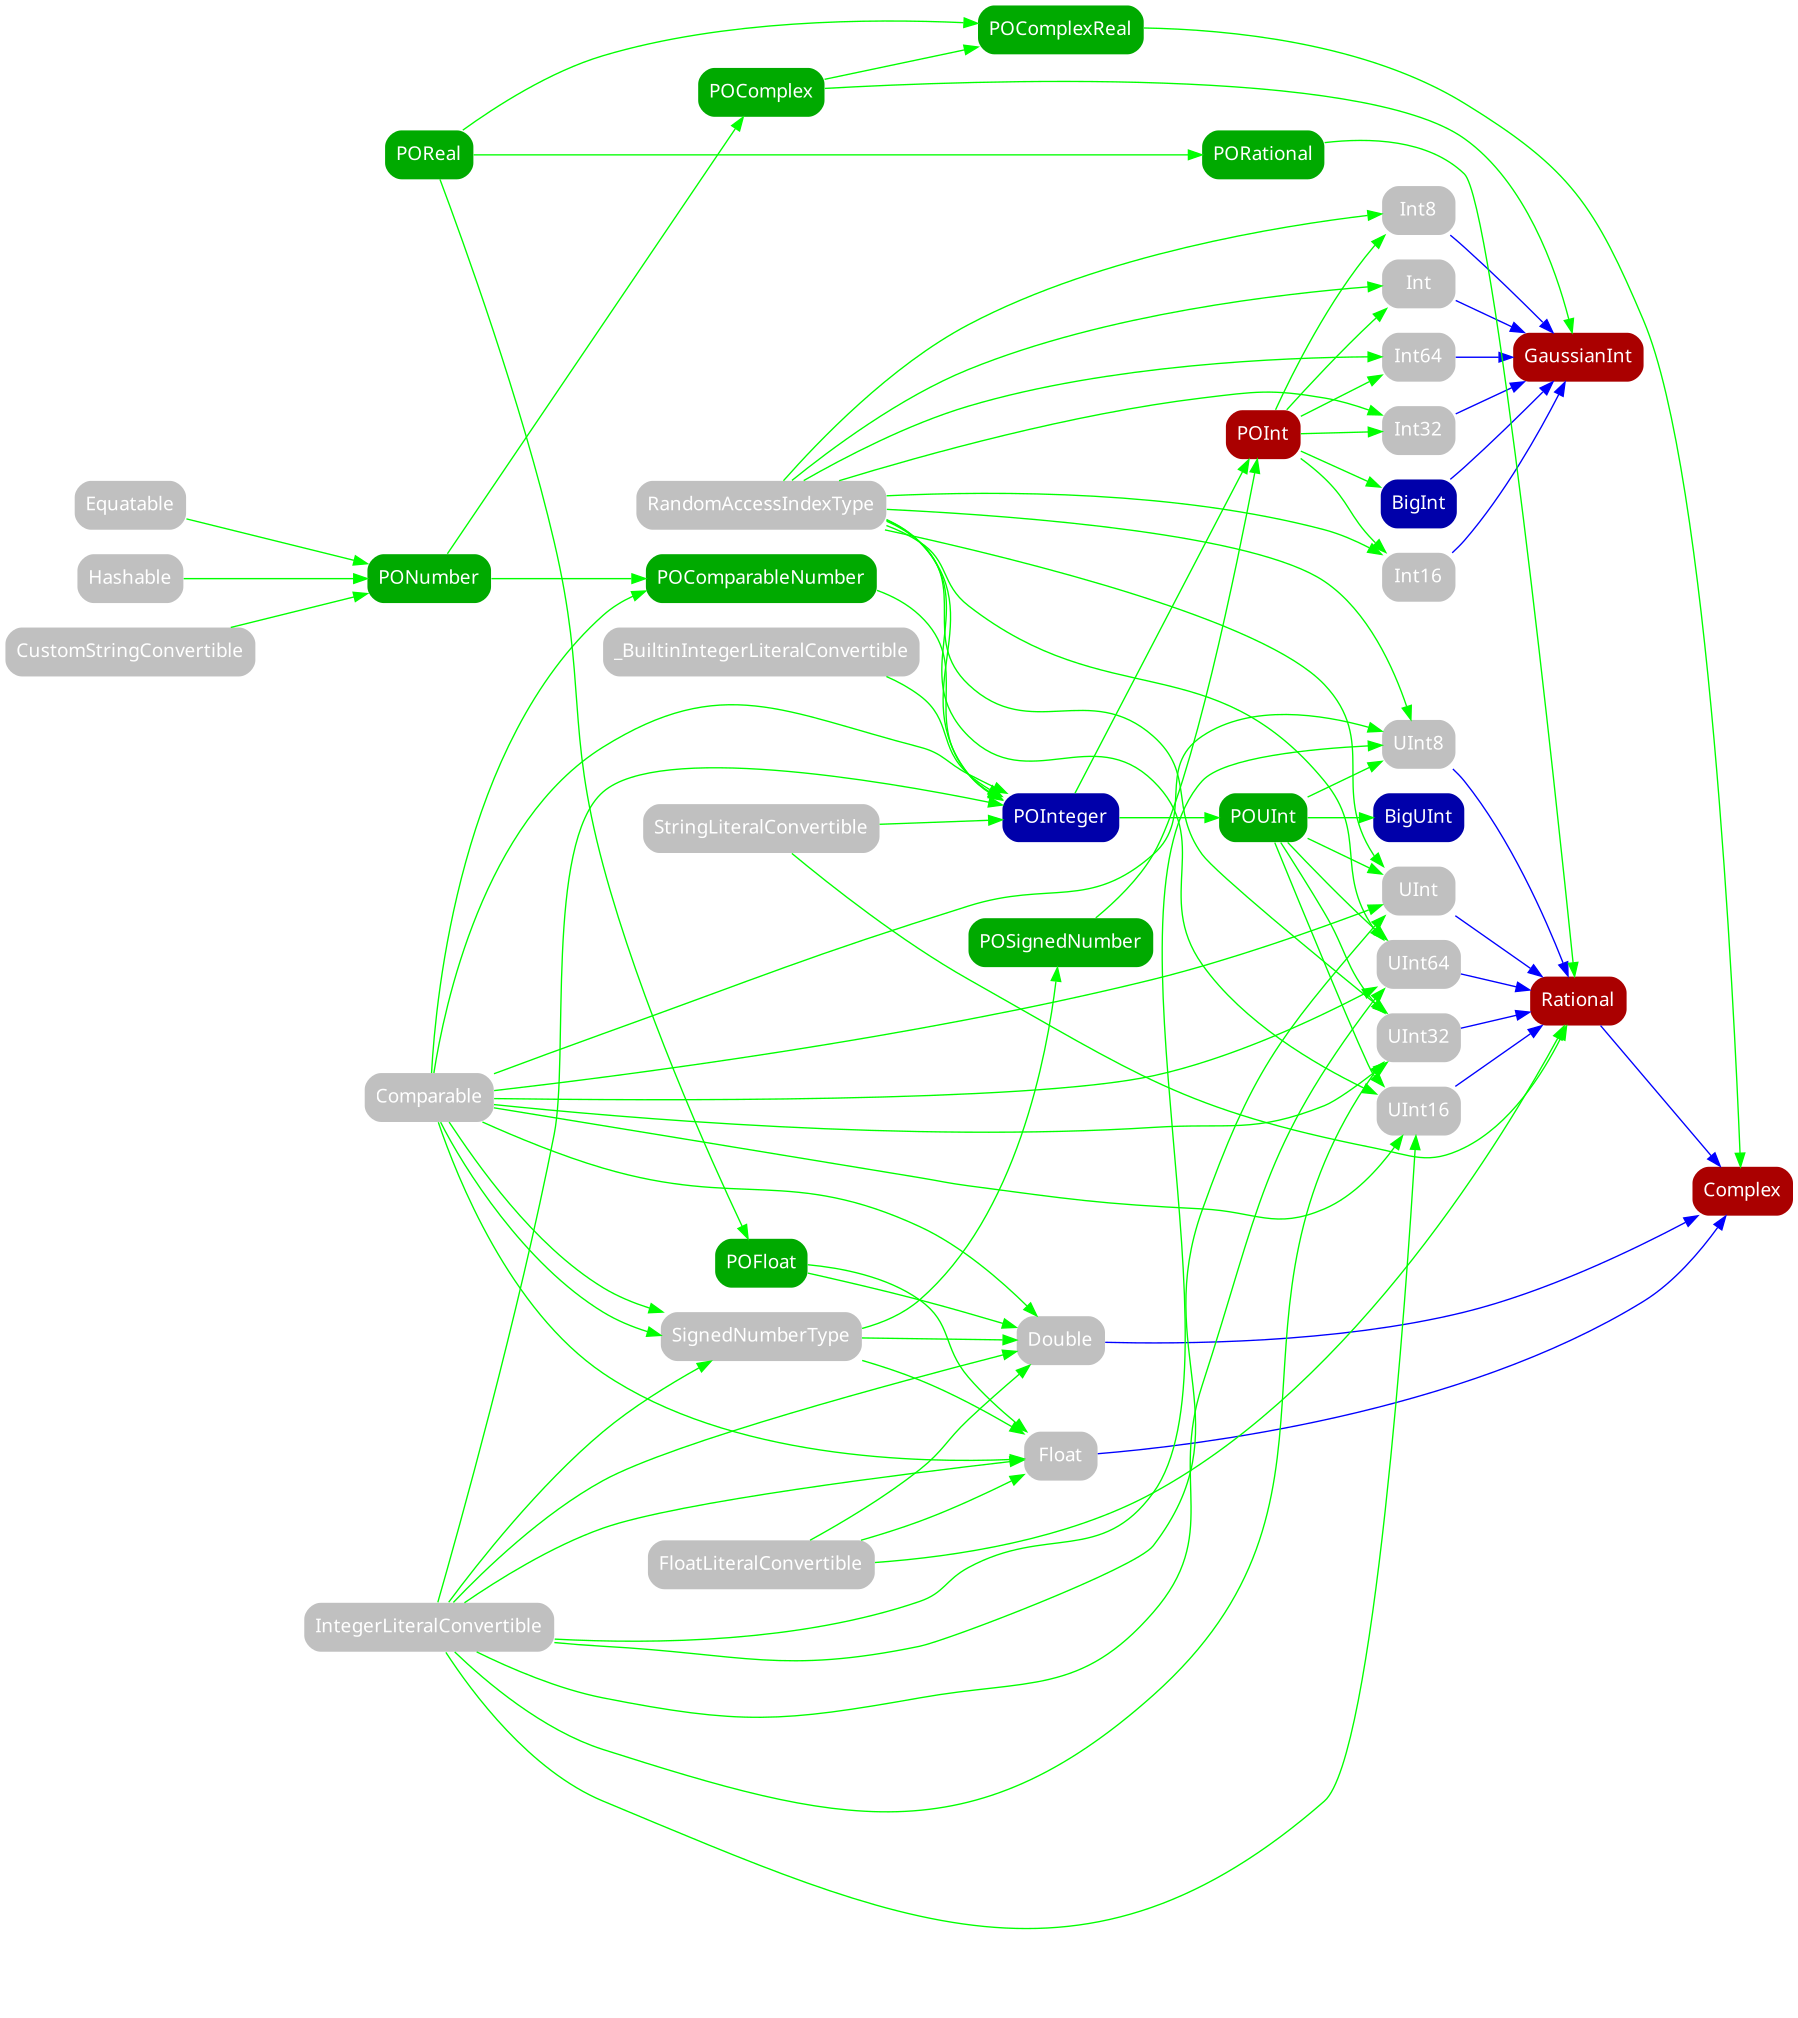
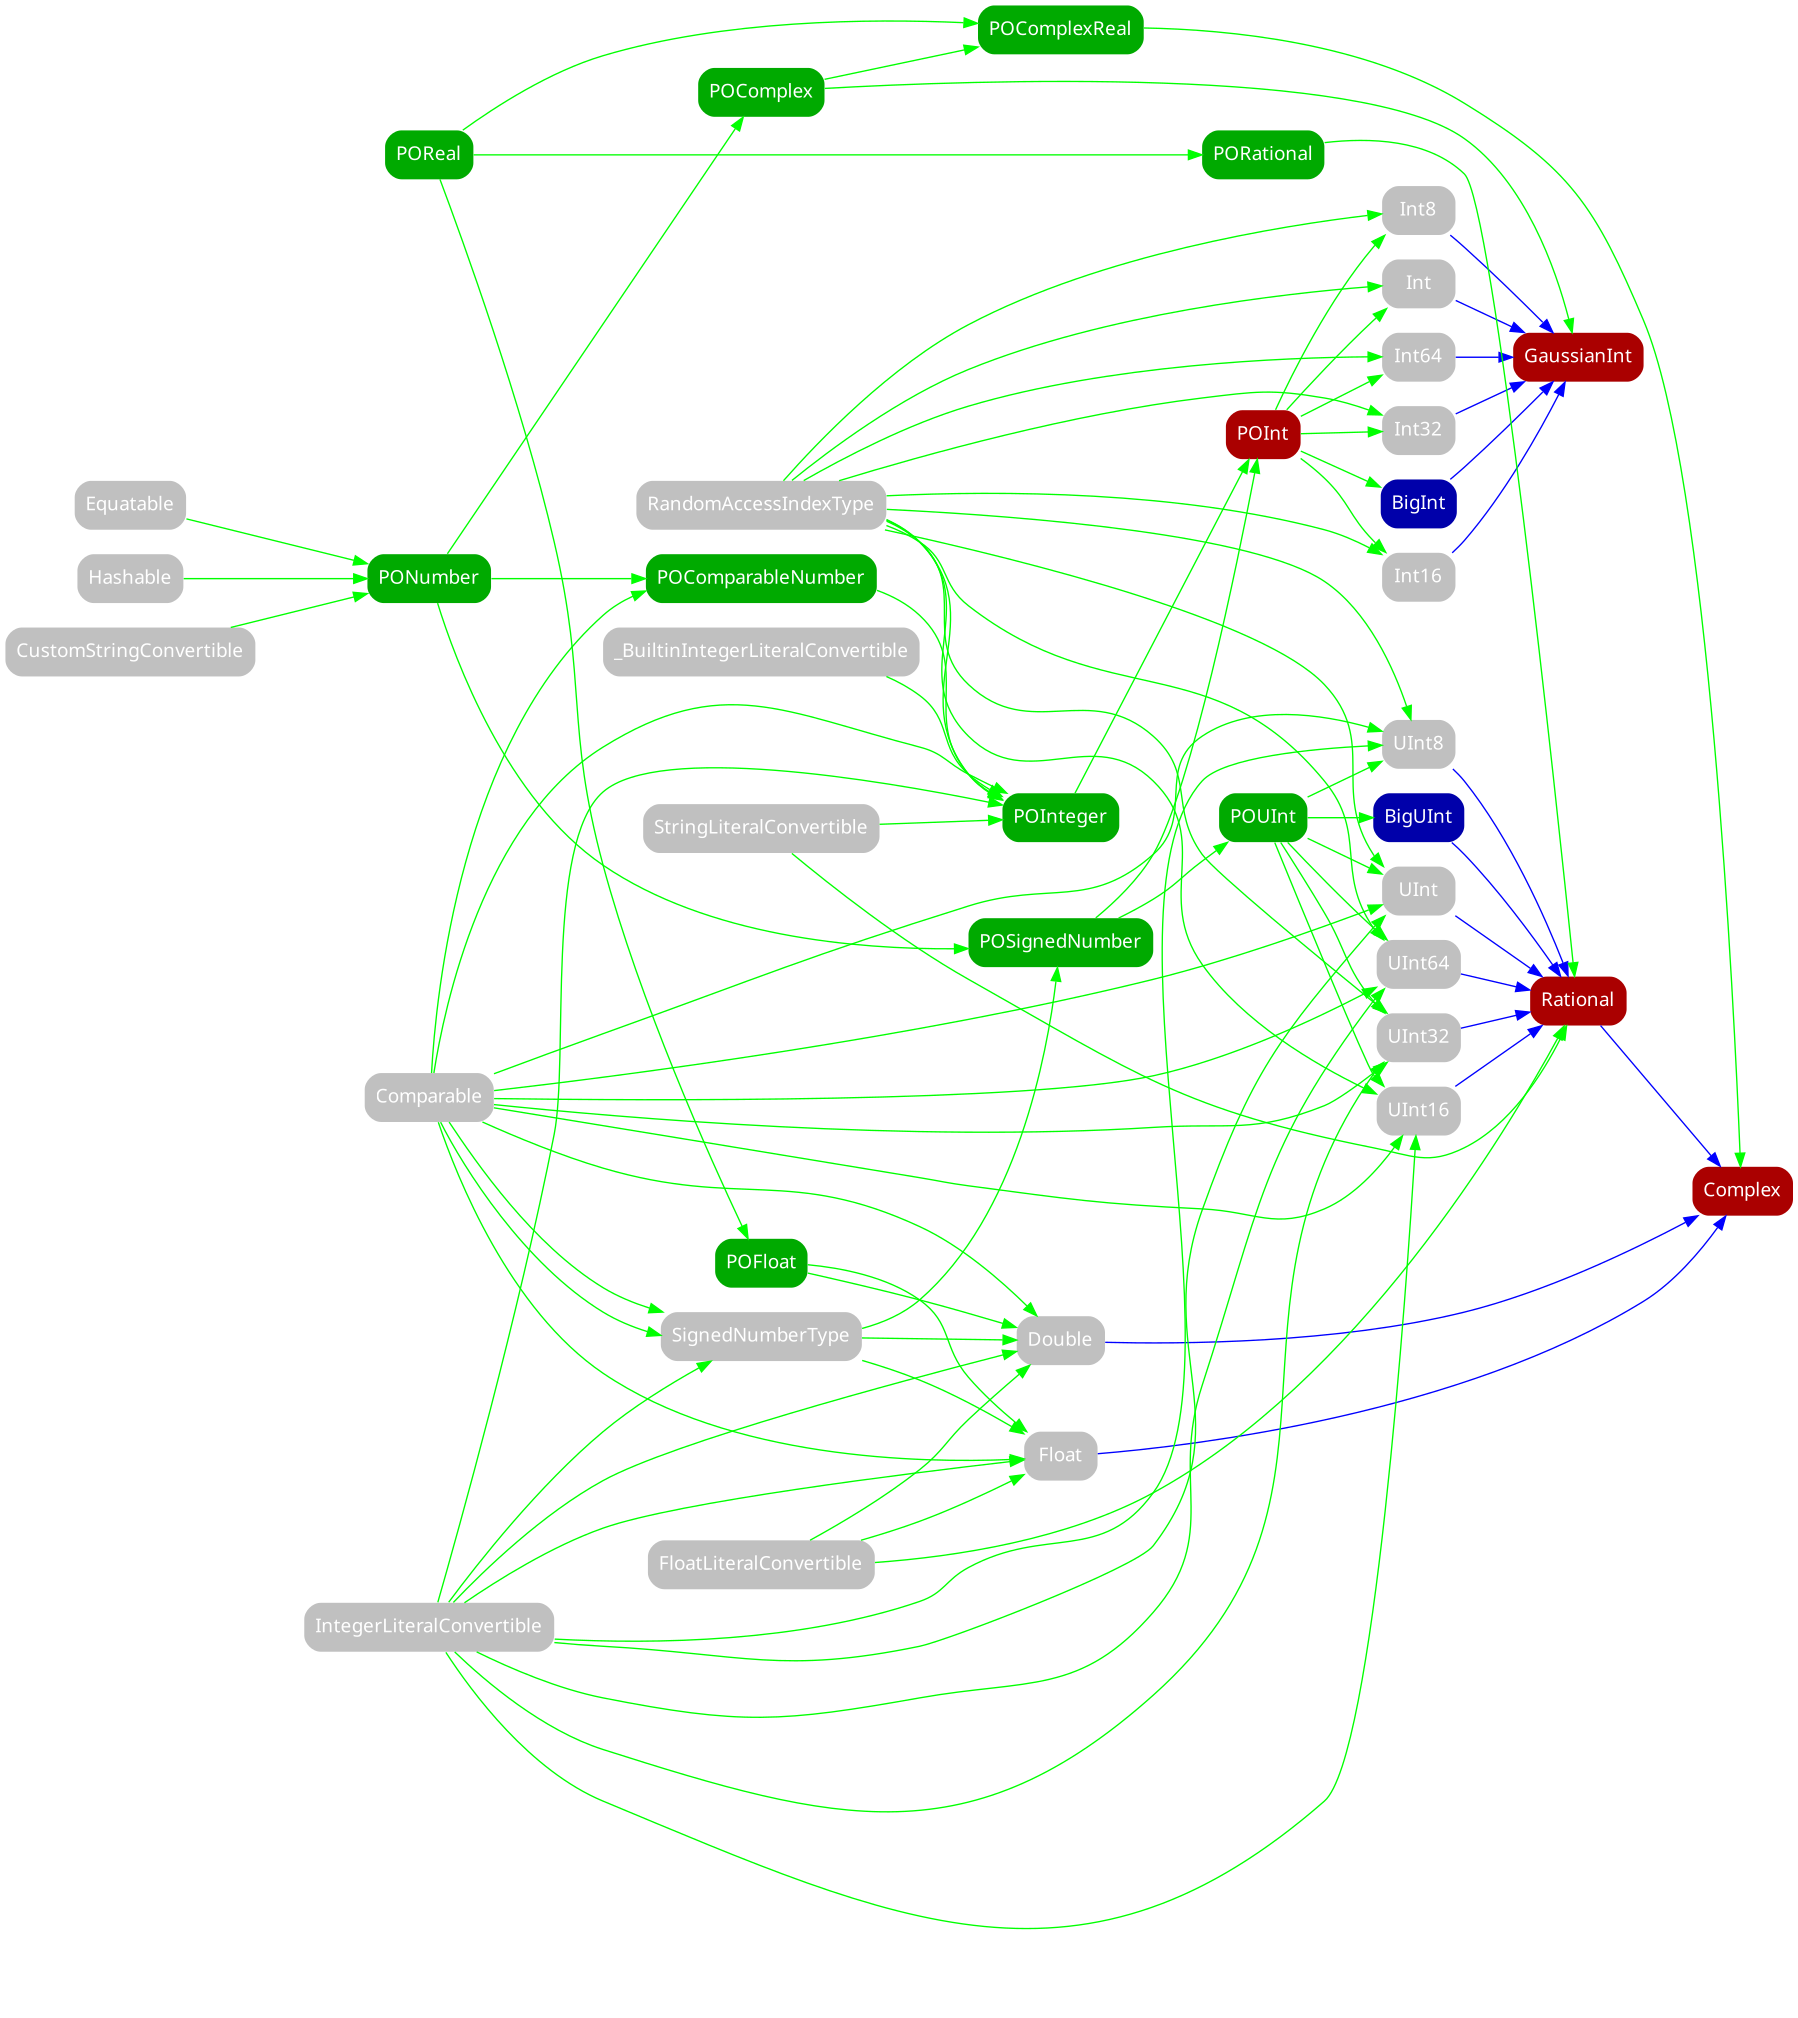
(1061, 818) -> (1061, 818)
(1160, 818) -> (1158, 896)
none -> (625, 878)
none -> (1505, 901)
